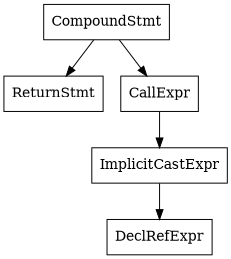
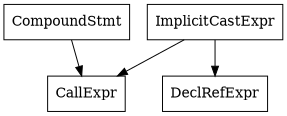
(54, 94) -> none
(160, 125) -> (155, 55)
